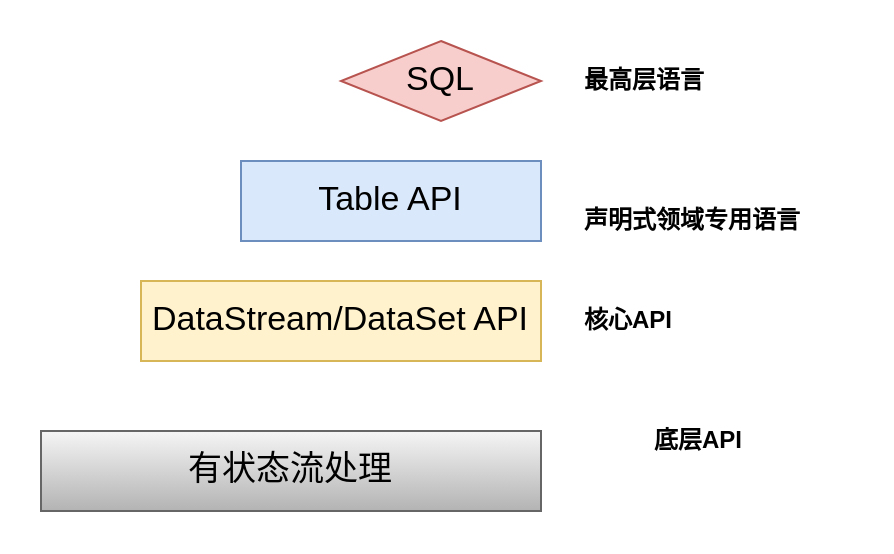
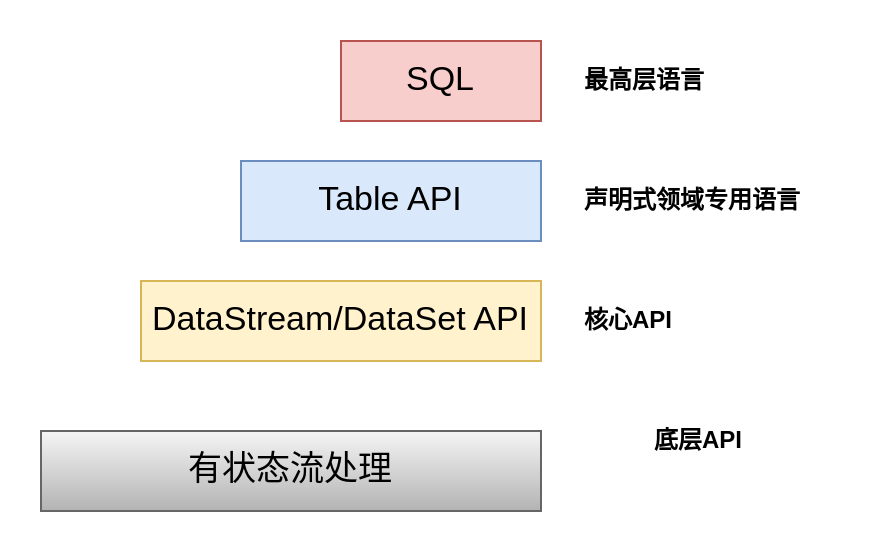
(441, 81) -> (441, 81)
(701, 221) -> (701, 201)
